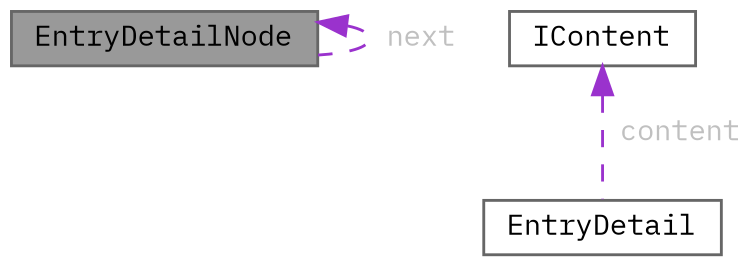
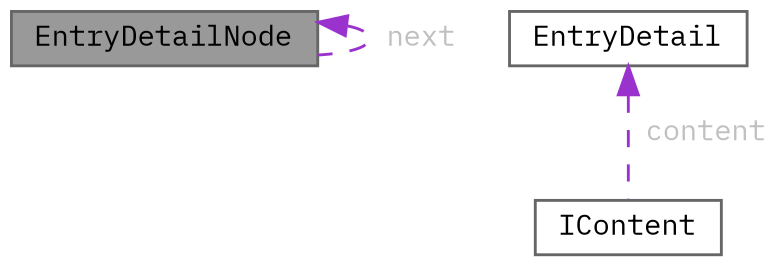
(603, 147) -> (628, 147)
